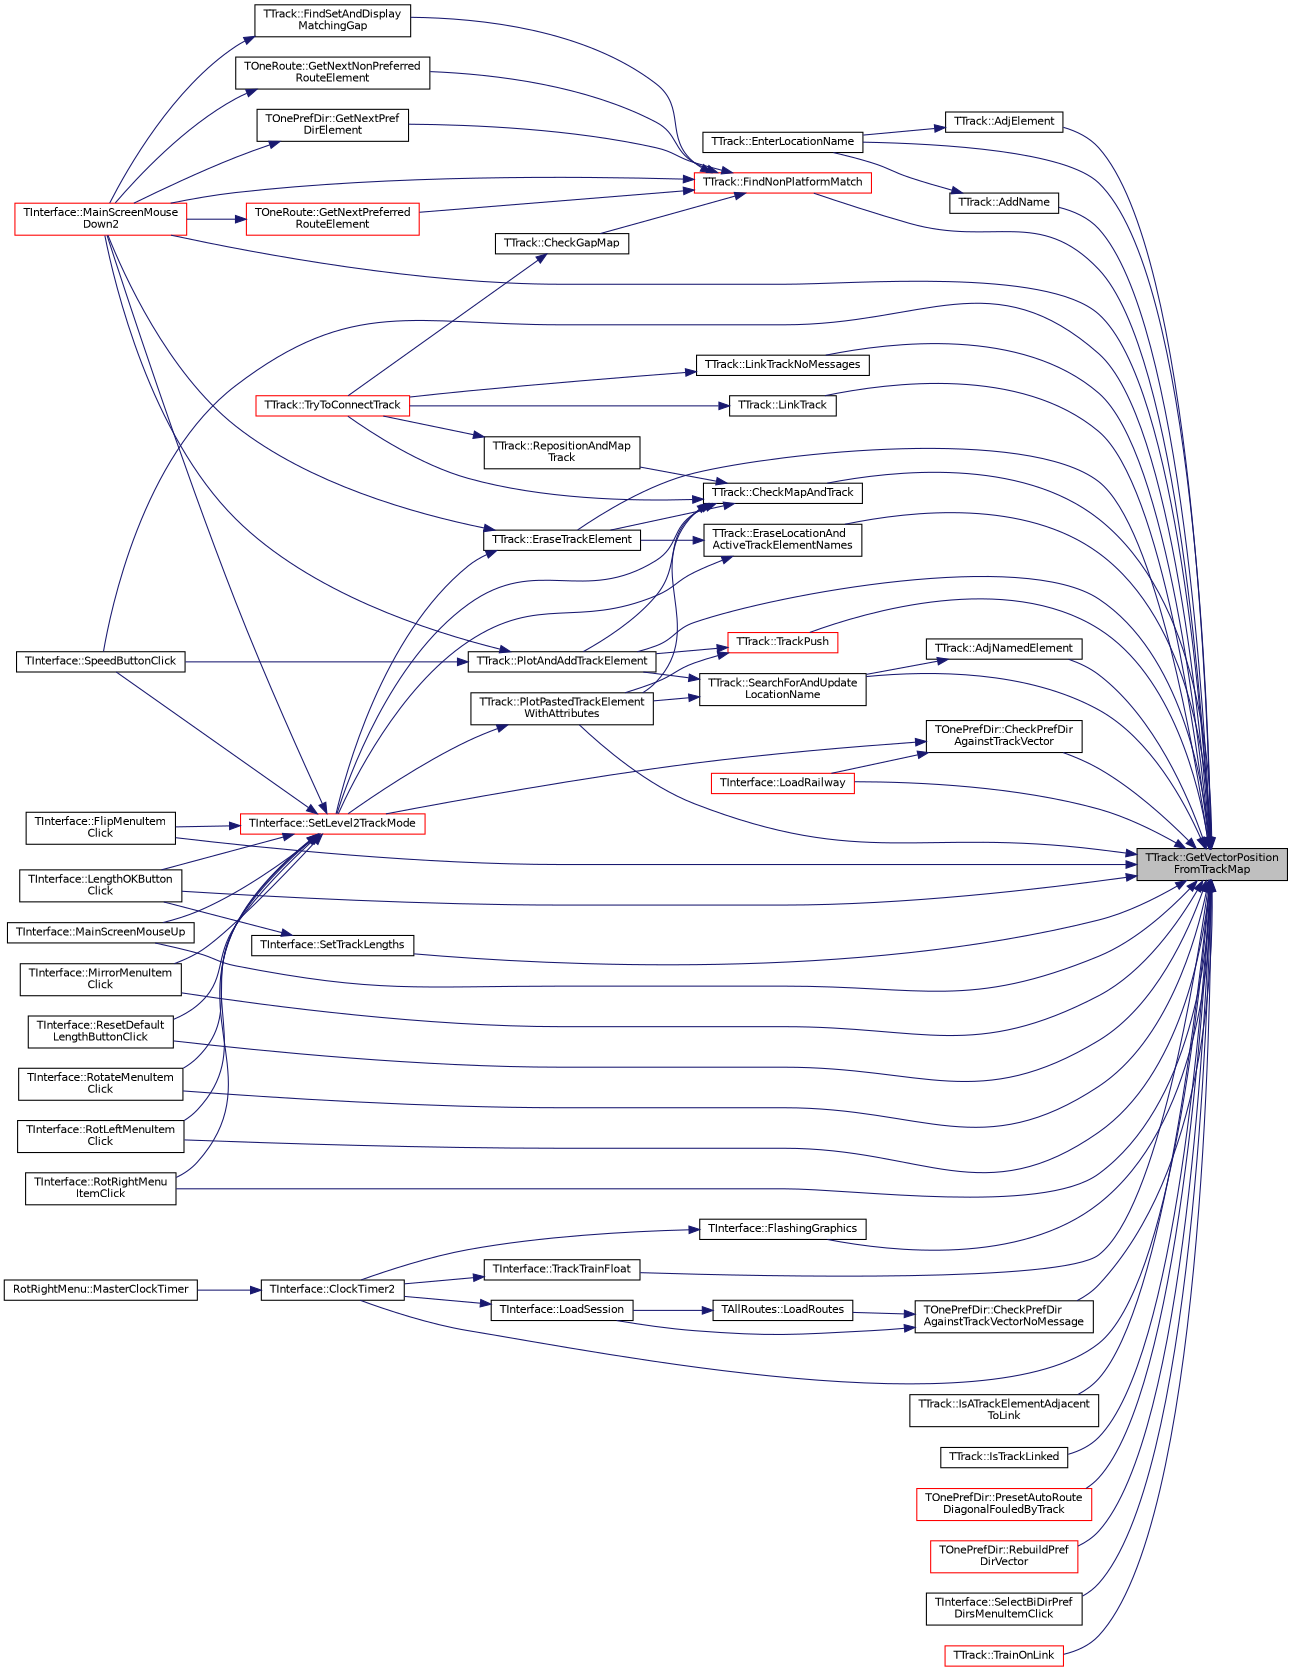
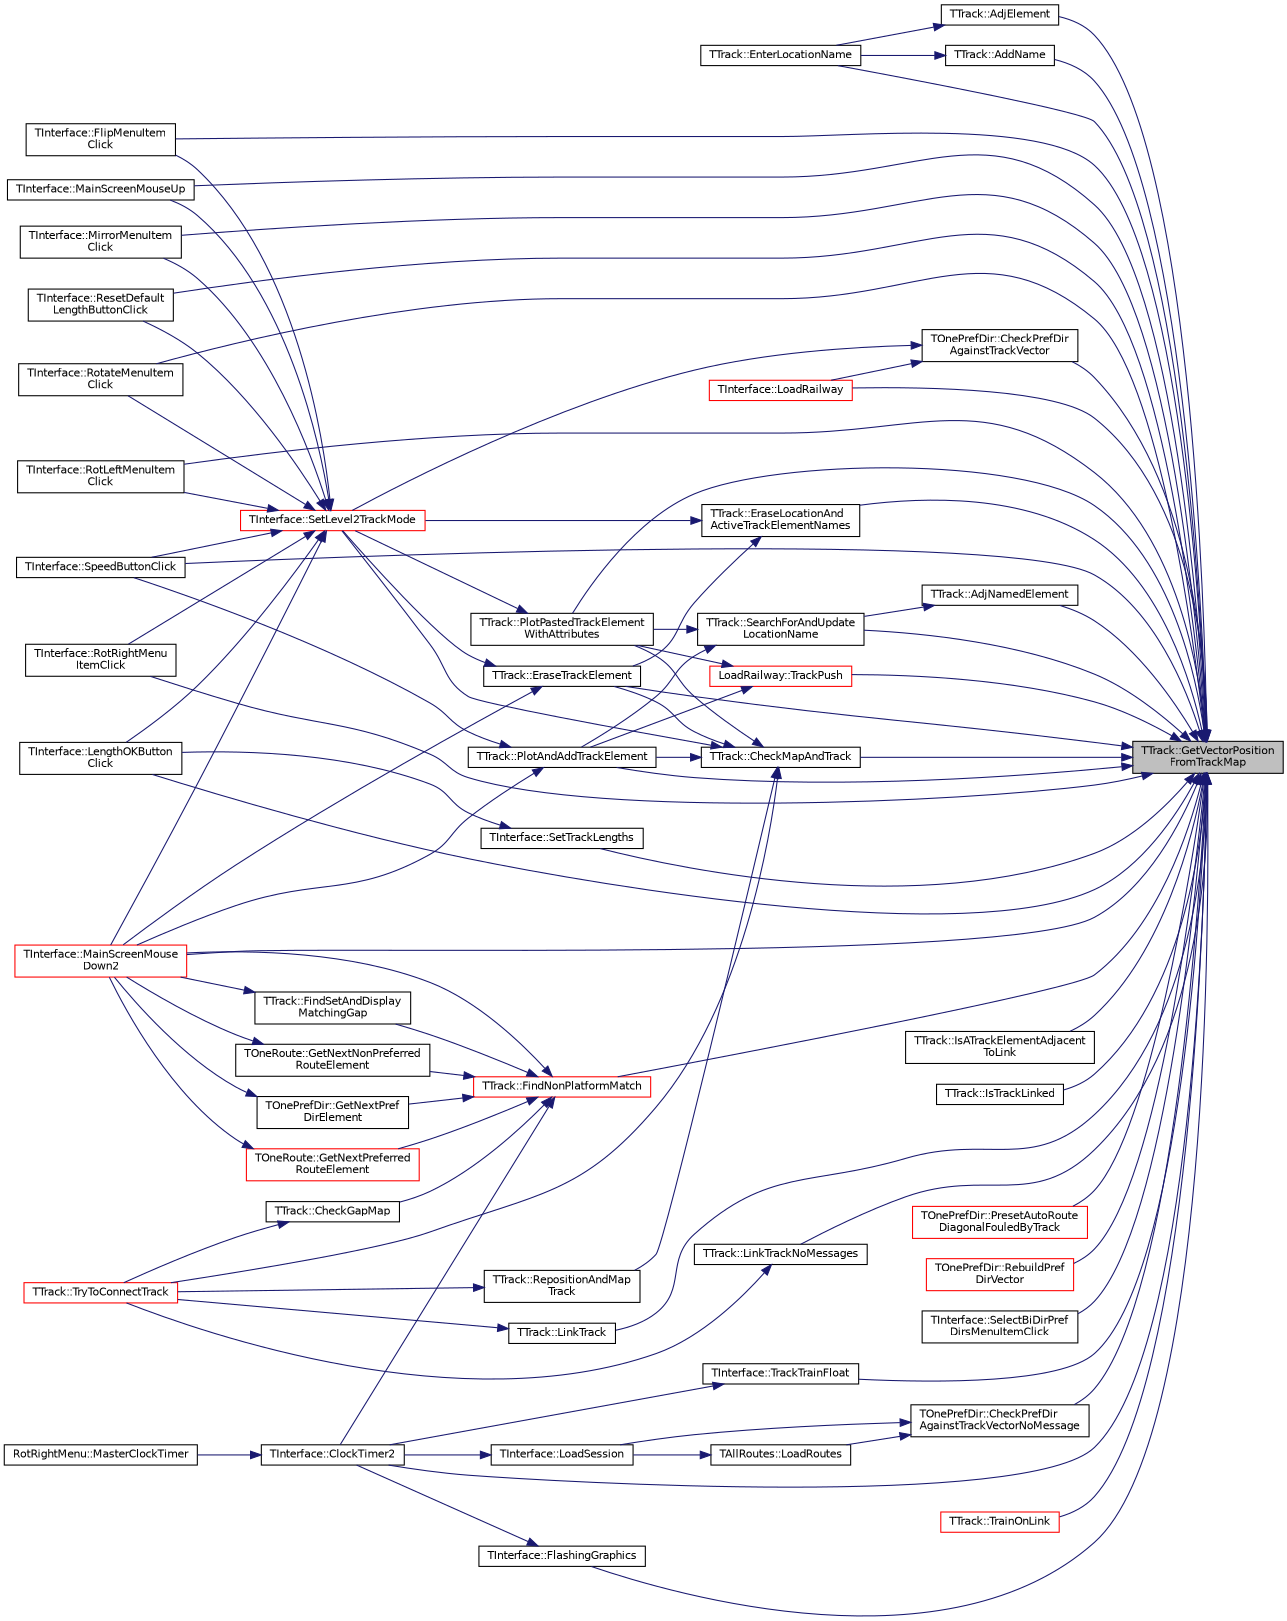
(783, 643) -> (781, 676)
none -> (445, 1276)
